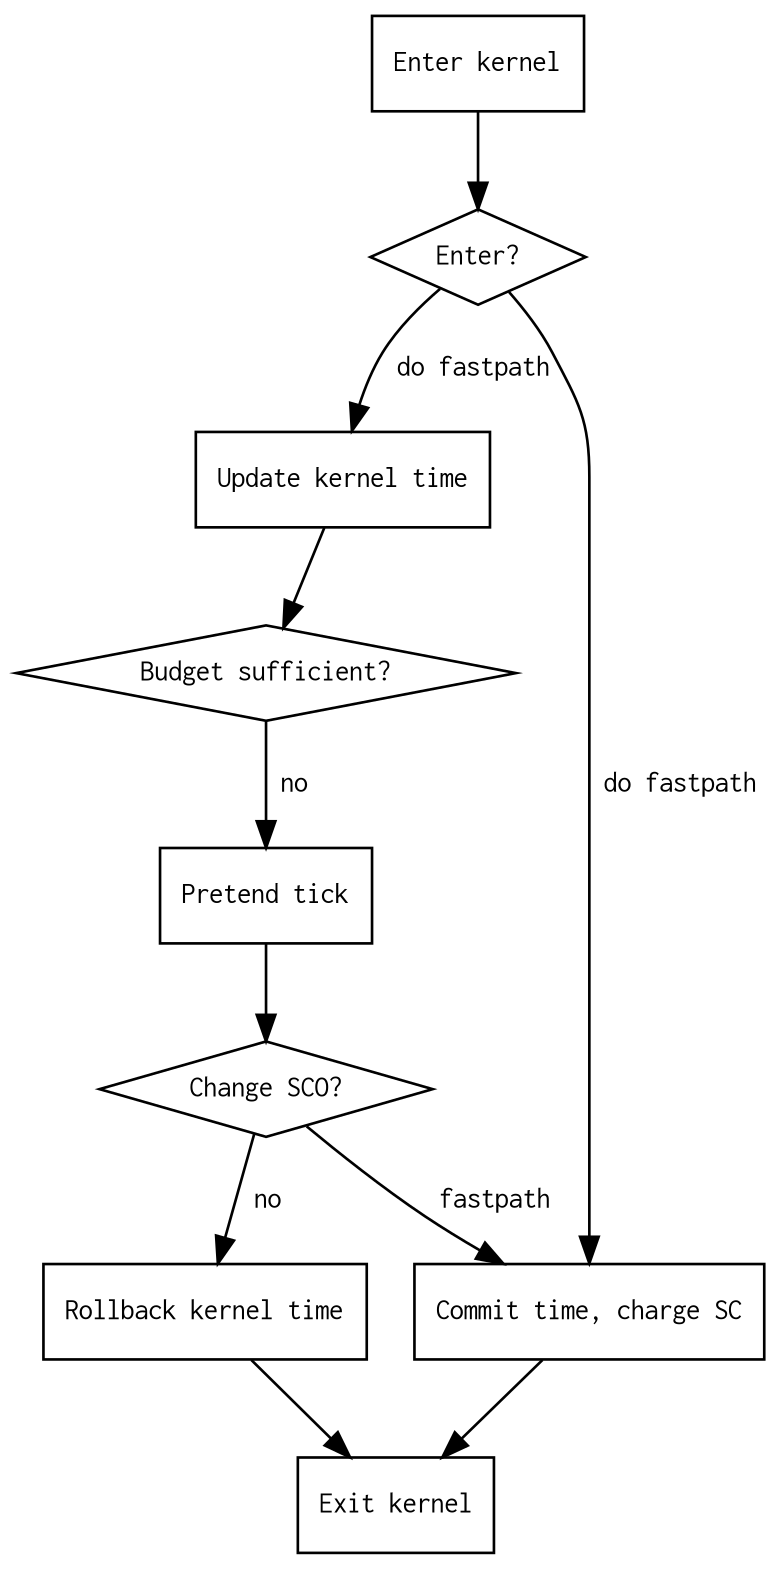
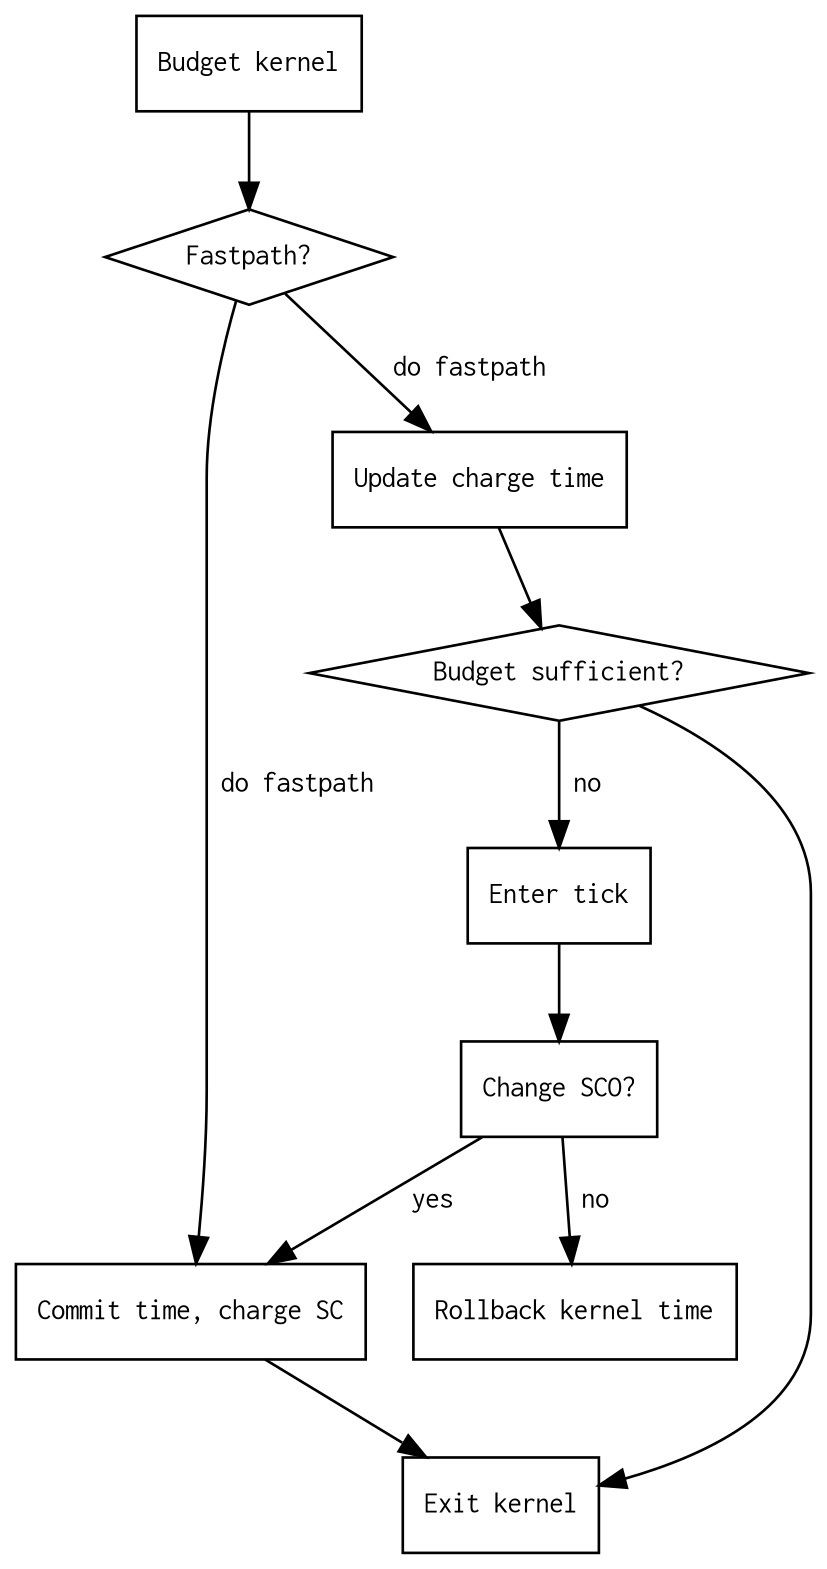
(478, 64) -> (249, 64)
(478, 257) -> (249, 257)
(343, 480) -> (480, 480)
(266, 896) -> (559, 896)
(266, 1089) -> (559, 1089)
(489, 1200) -> (427, 1200)
(291, 1399) -> (811, 1103)
